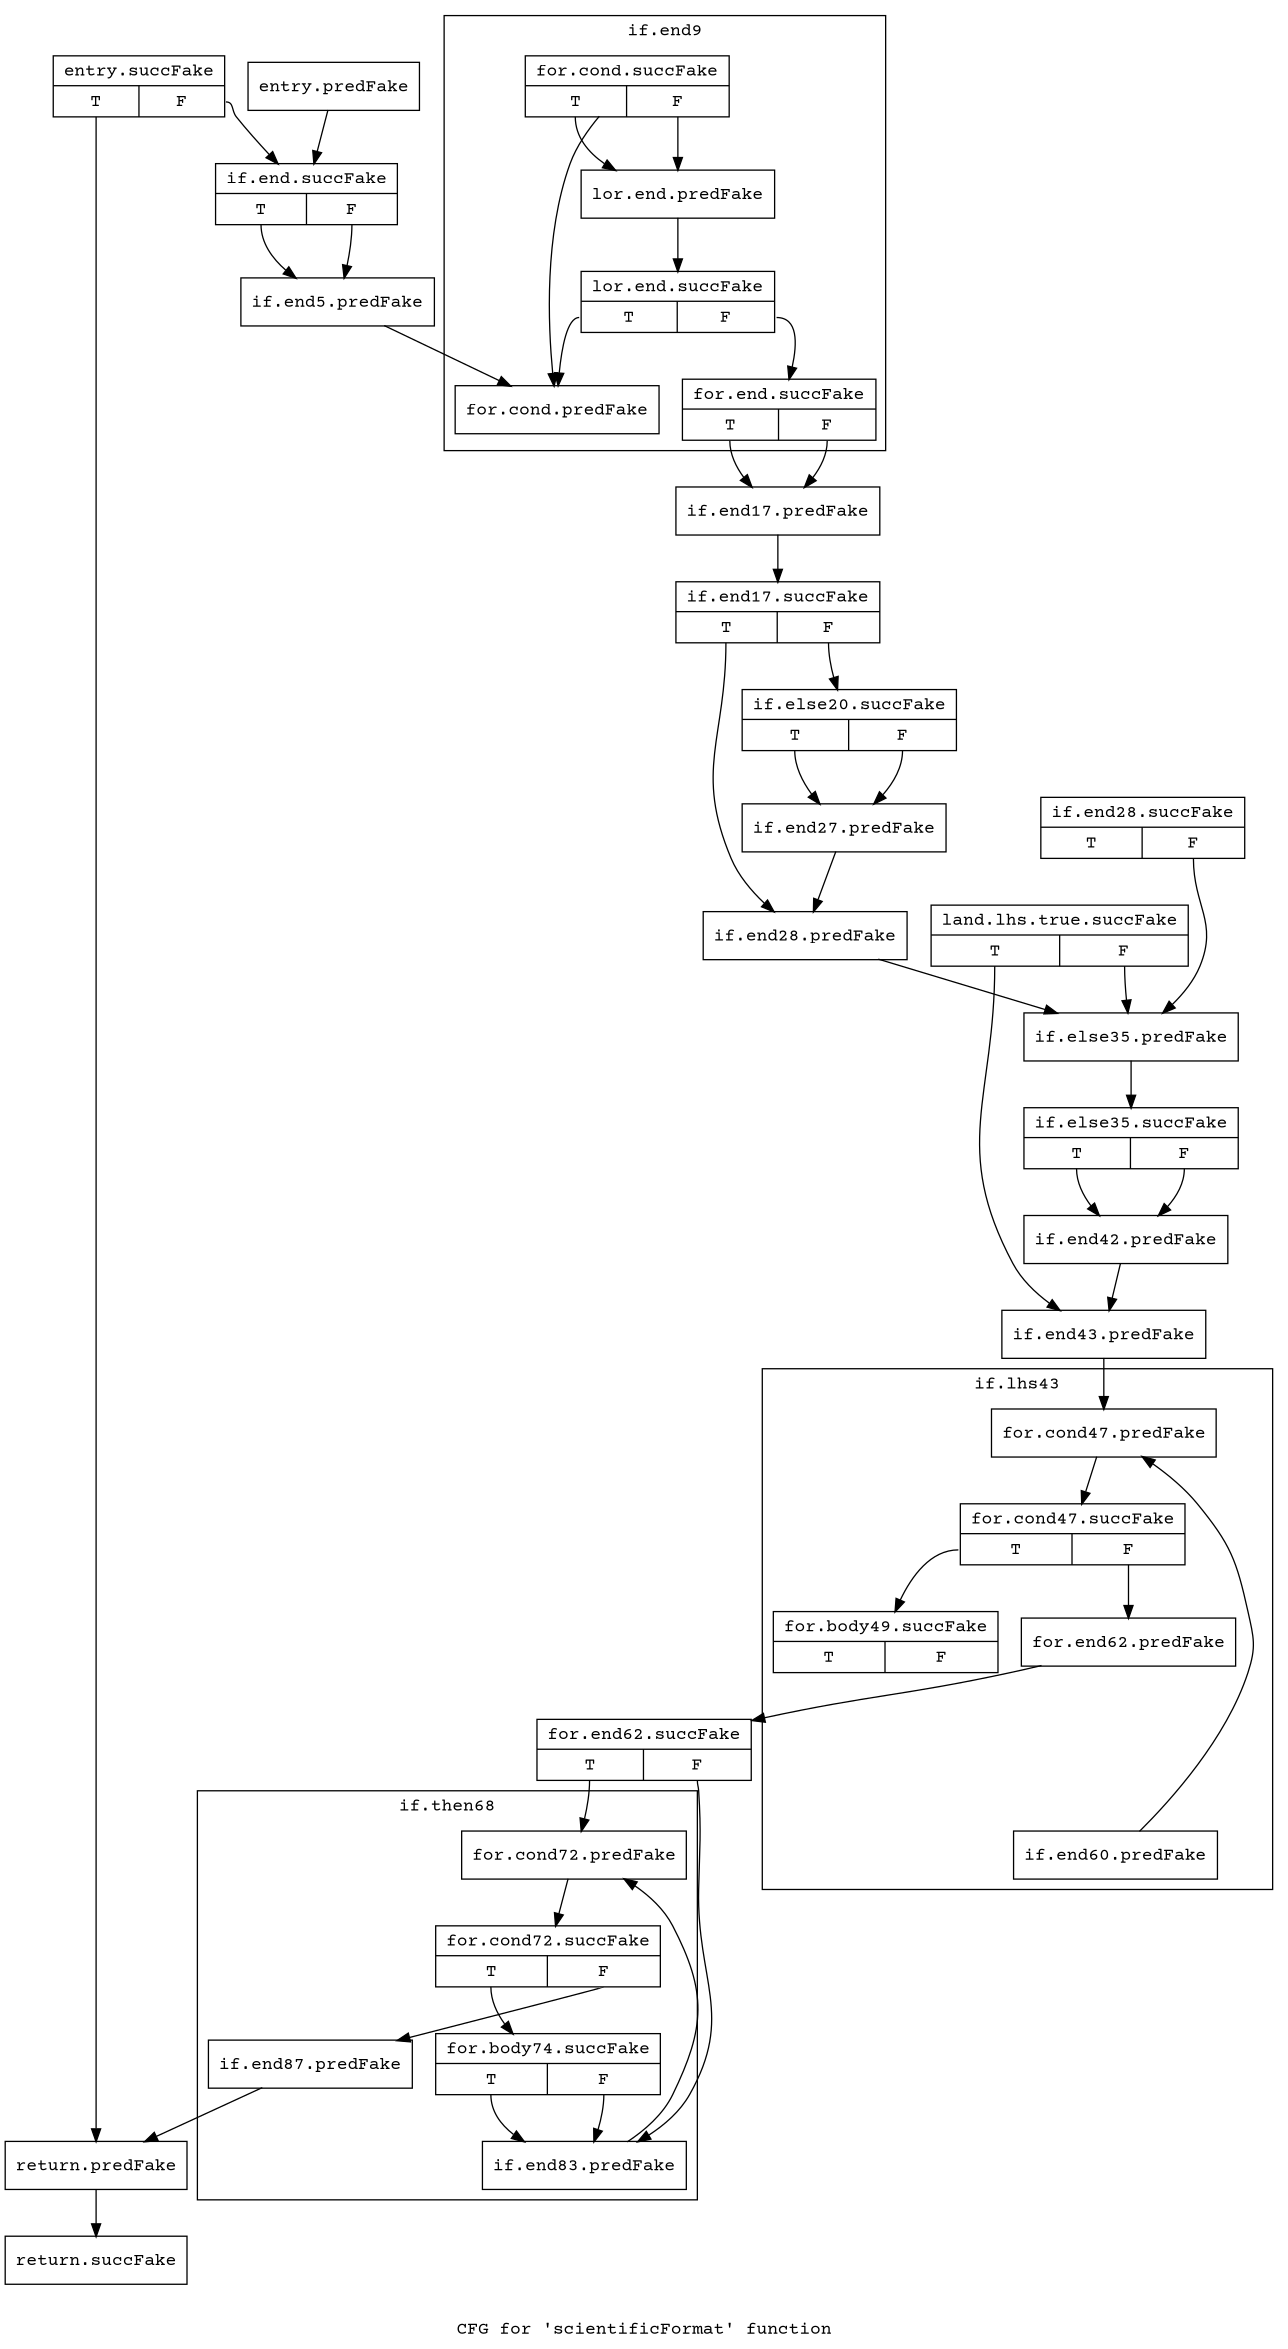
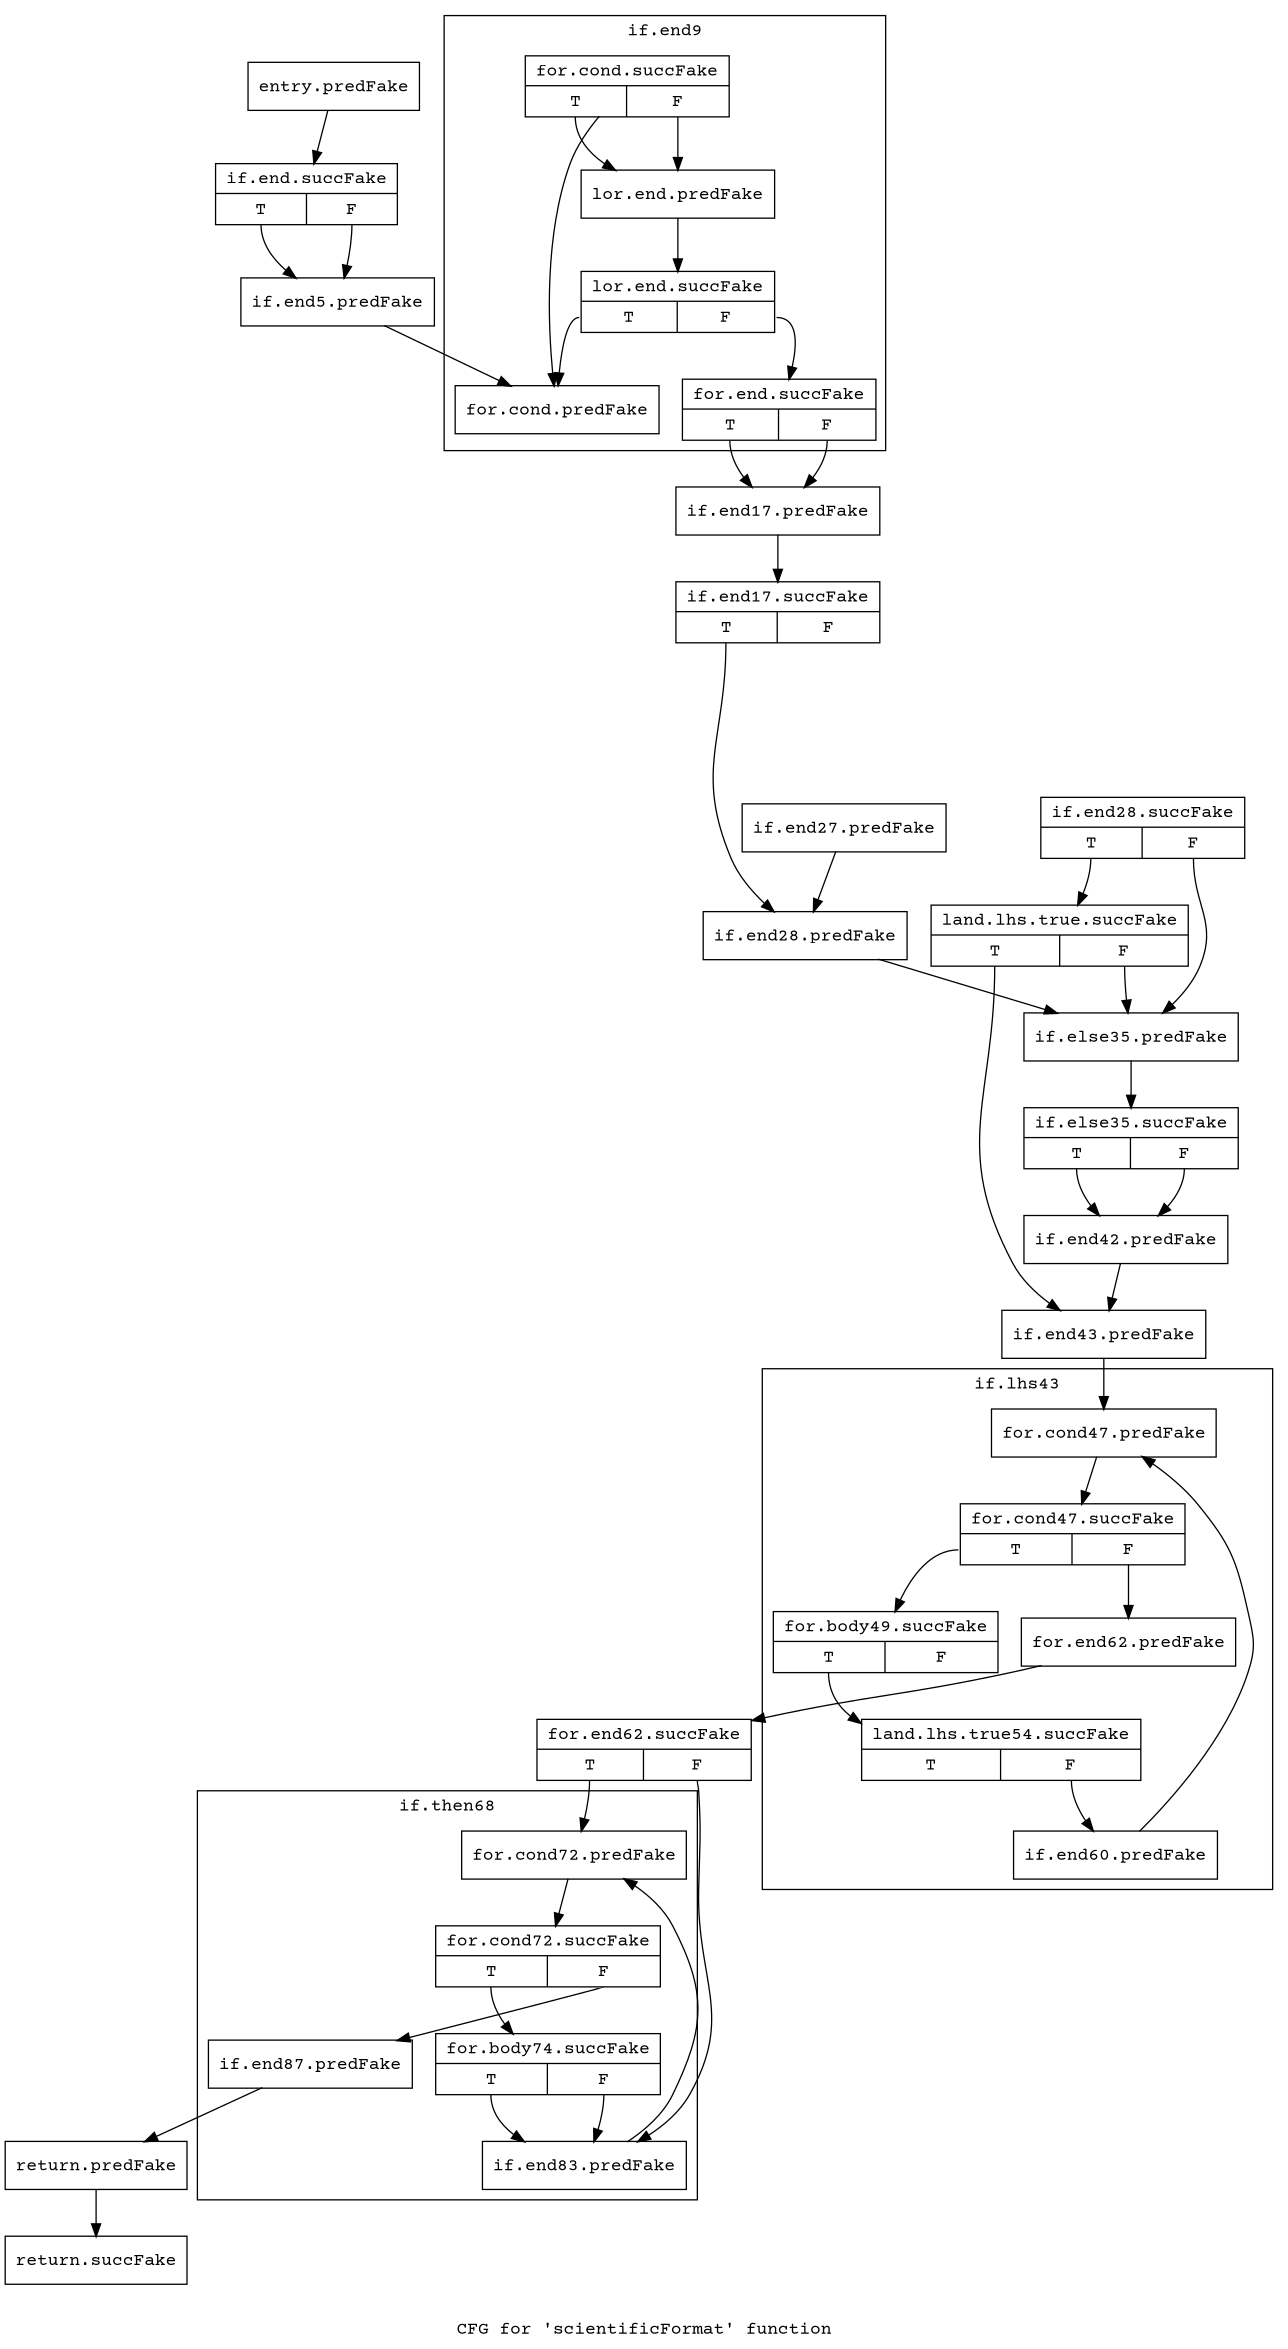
(139, 86) -> none
(849, 720) -> none
none -> (1089, 876)
none -> (1001, 1750)
